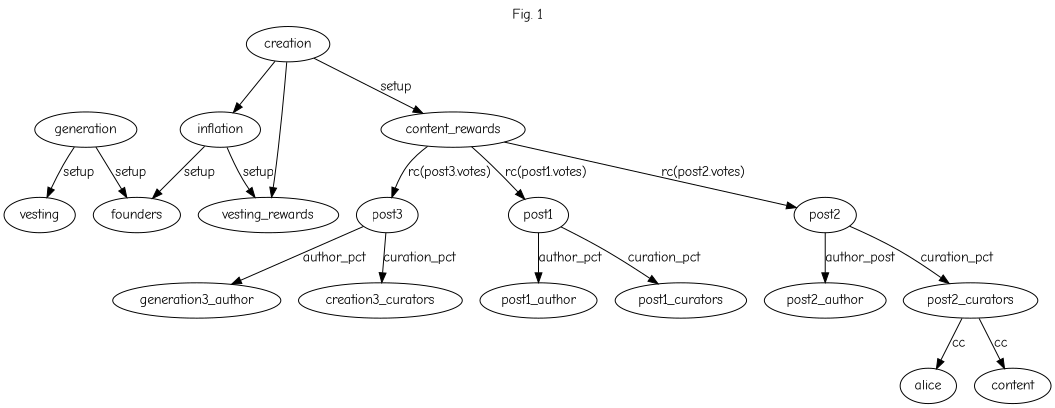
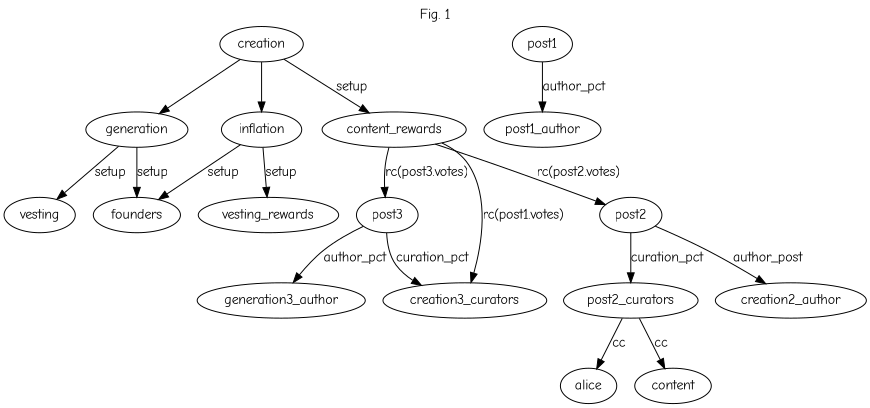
(281, 125) -> (204, 84)
(495, 169) -> (481, 201)
(681, 300) -> none
(825, 300) -> (791, 300)
